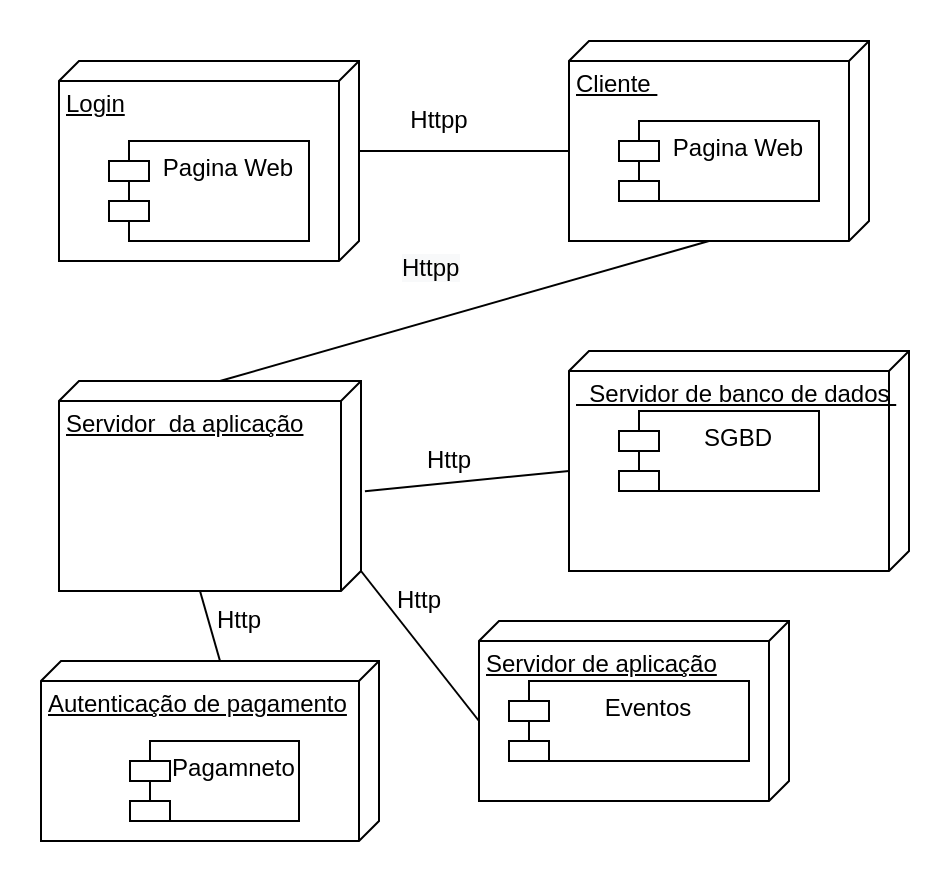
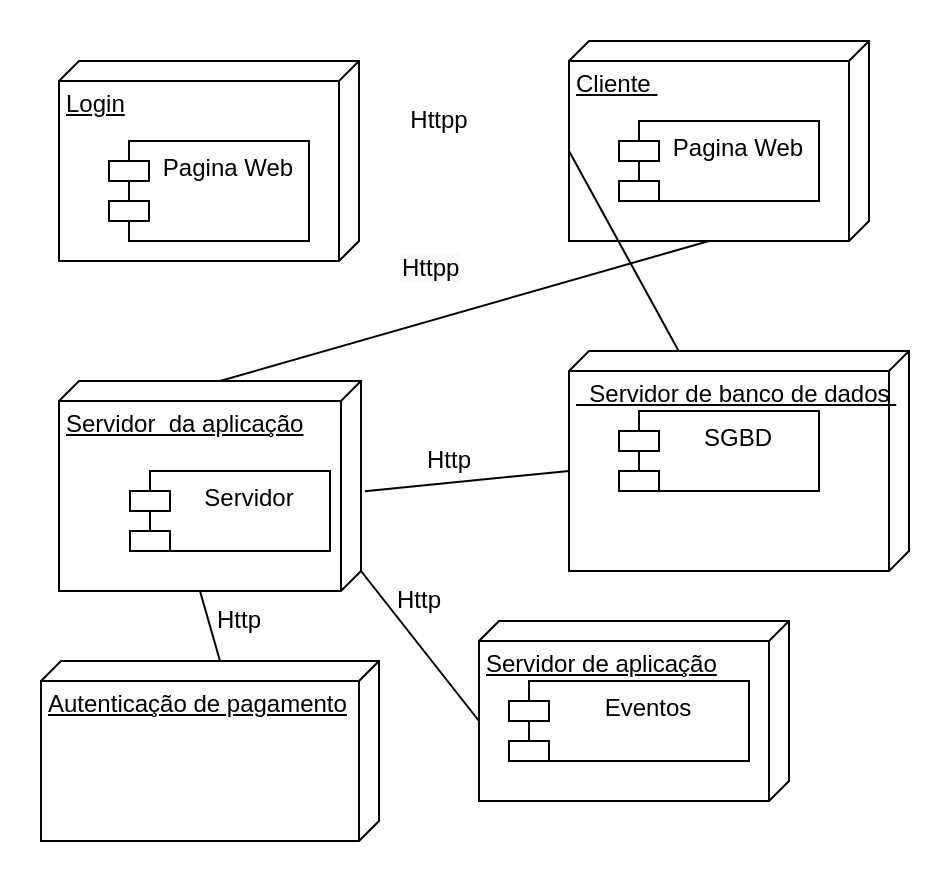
(464, 151) -> (602, 212)
none -> (230, 511)
(215, 781) -> none
